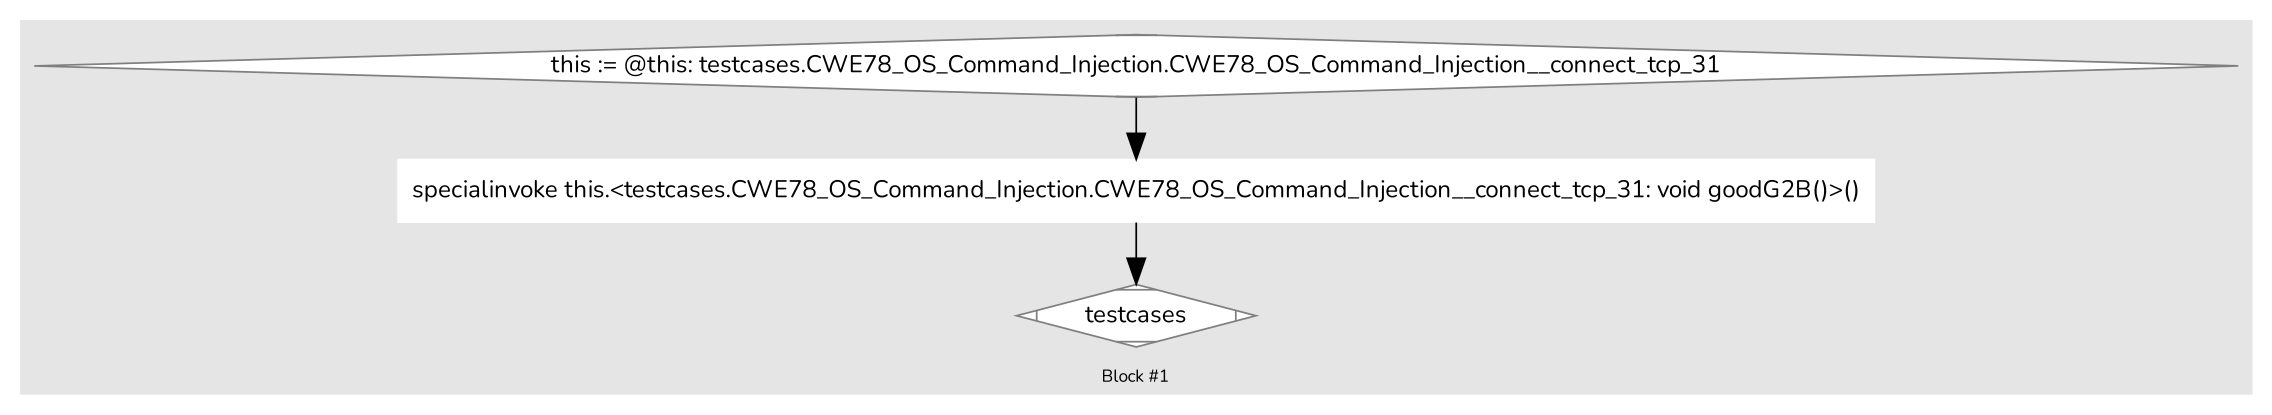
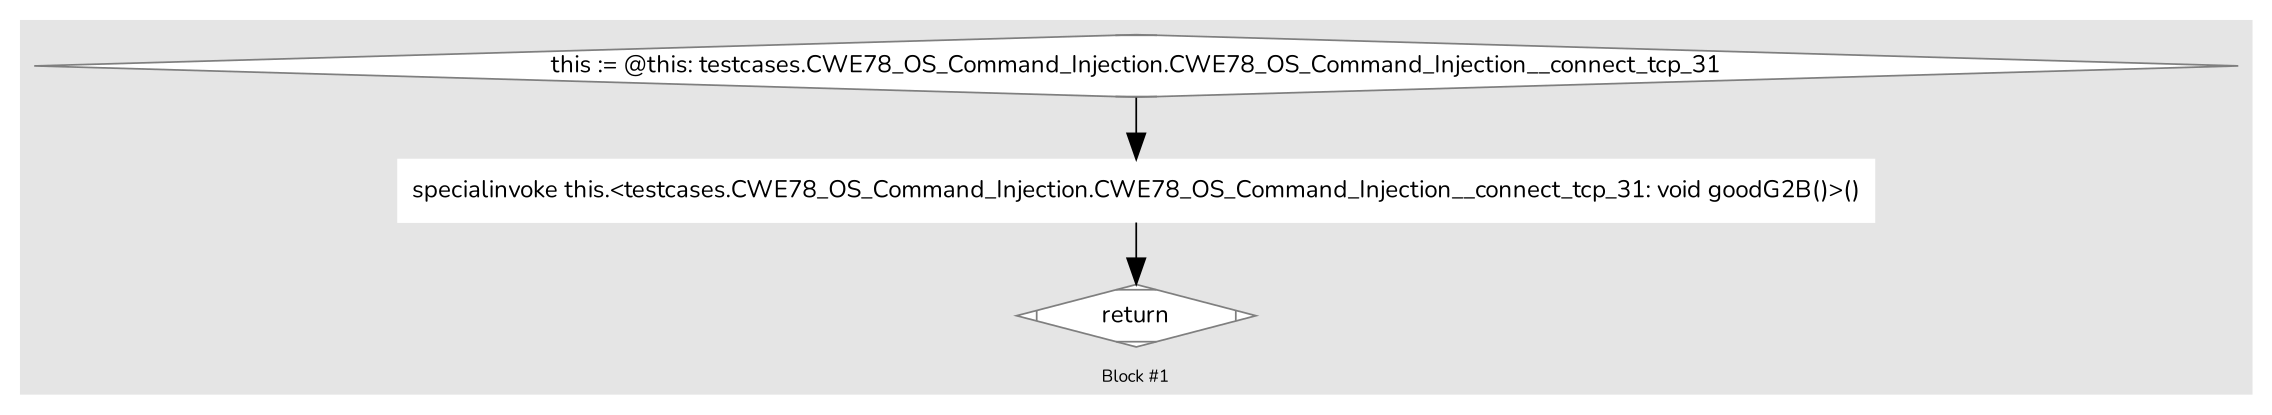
(1136, 316) -> (1136, 316)
